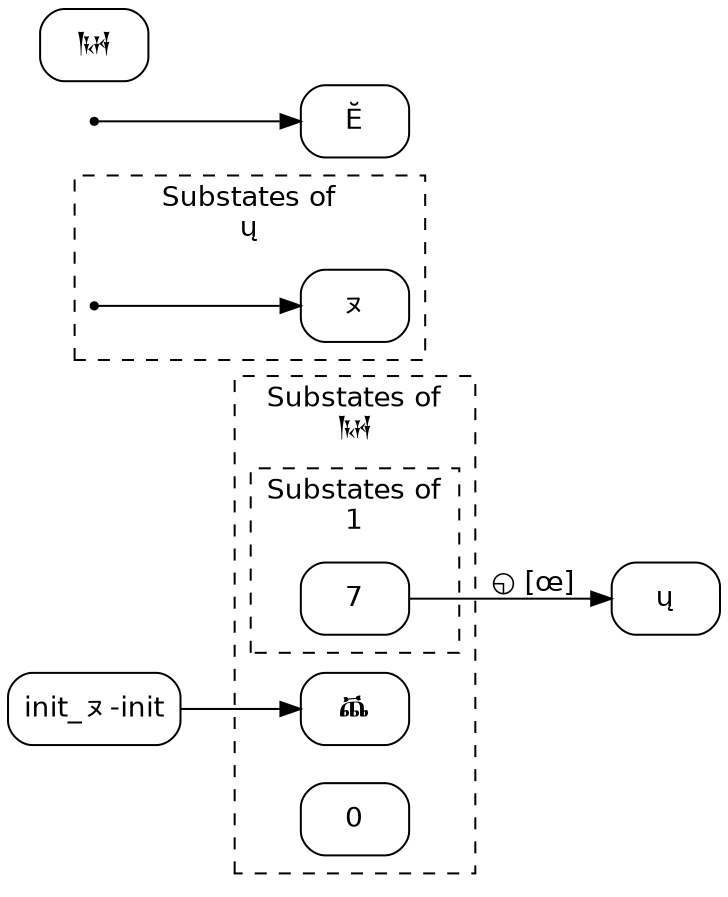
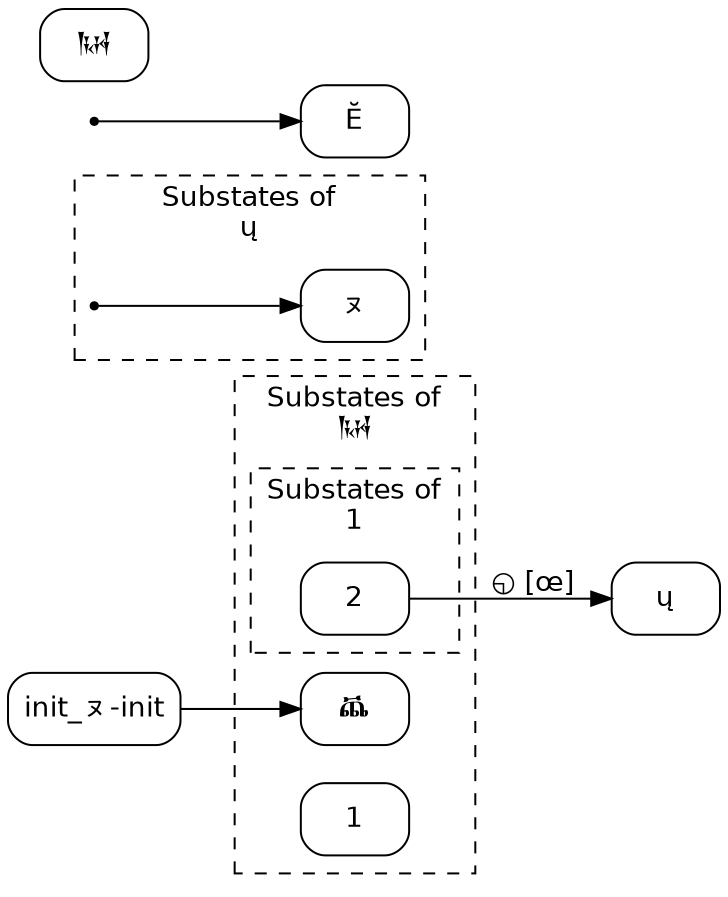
(355, 599) -> (355, 599)
(355, 819) -> (355, 819)
